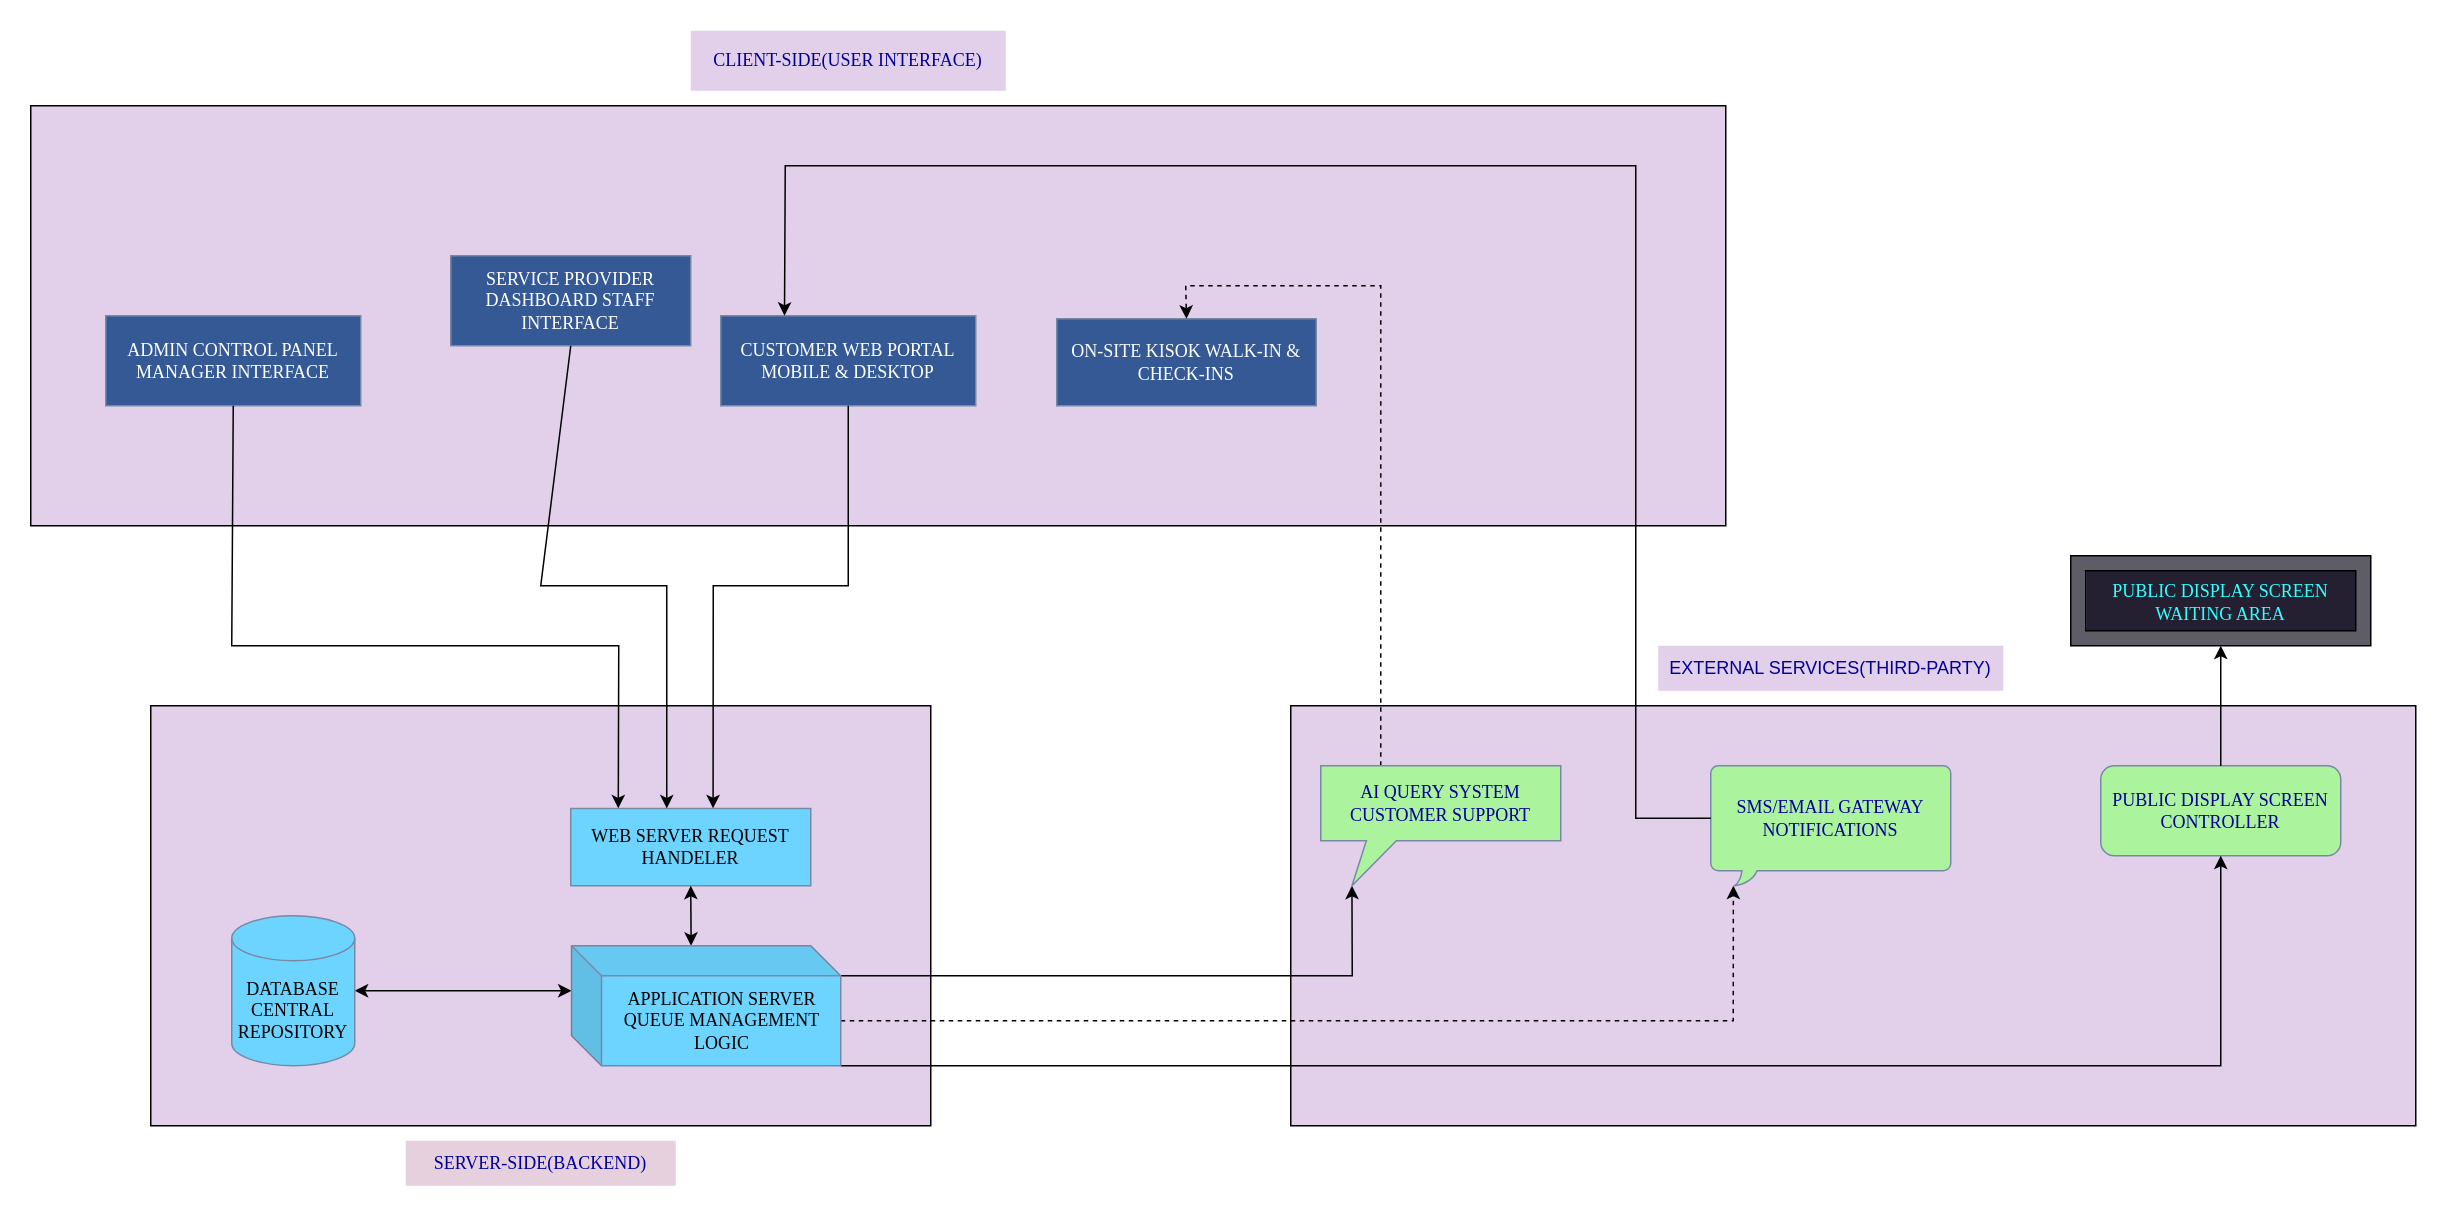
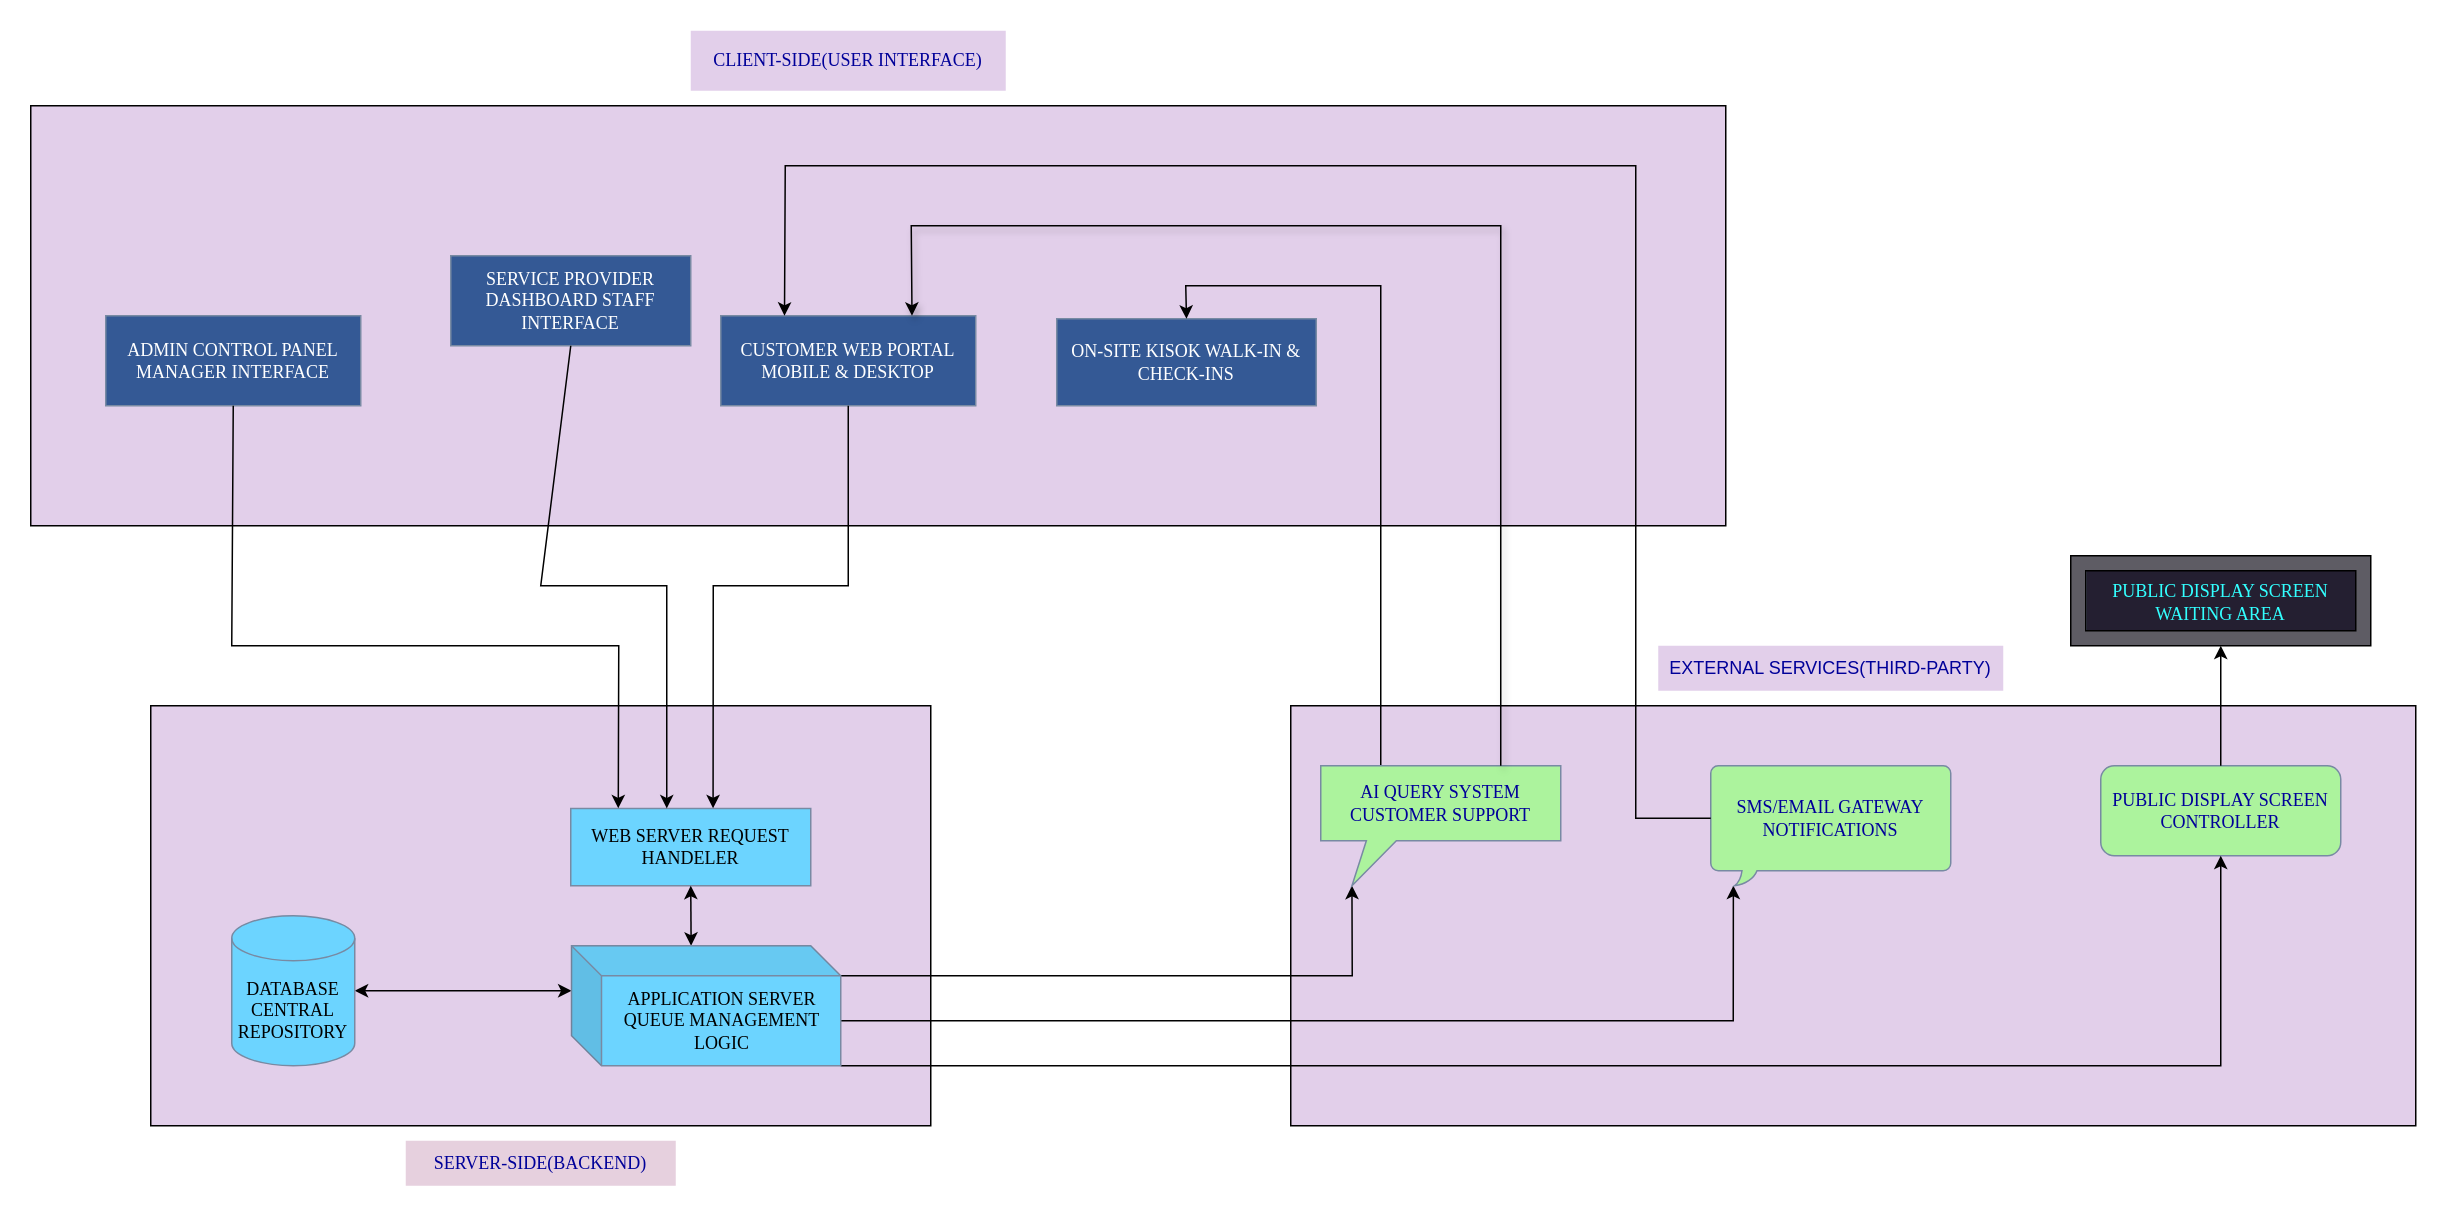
none -> (1437, 226)
(1381, 417) -> (1381, 417)
(1350, 1021) -> (1350, 1021)
